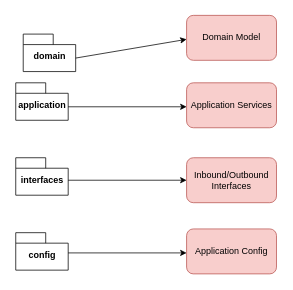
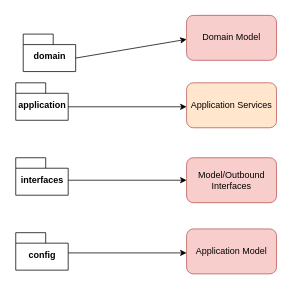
(231, 105) -> (231, 105)
(231, 180) -> (231, 180)
(231, 252) -> (231, 252)
